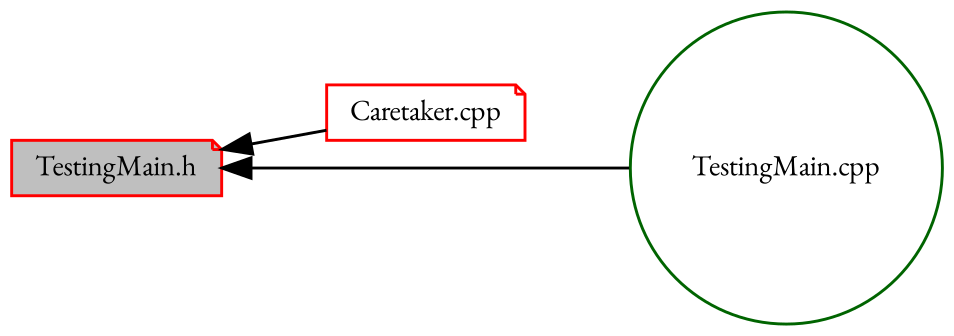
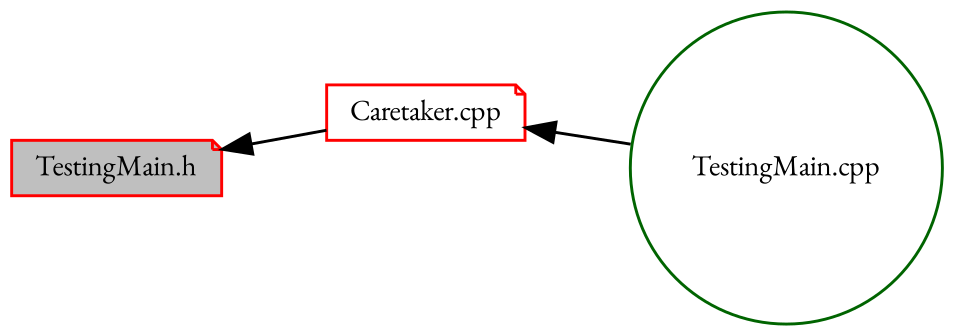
(440, 168) -> (593, 138)
